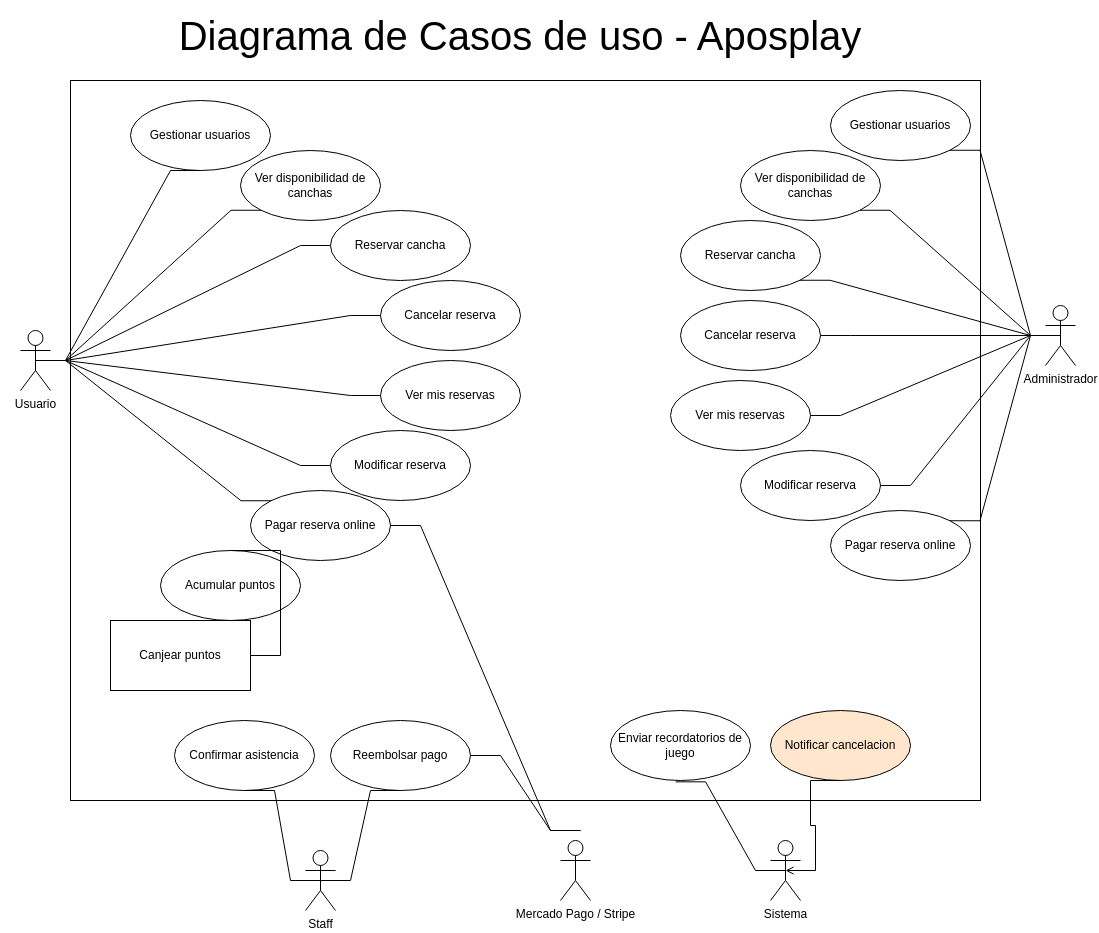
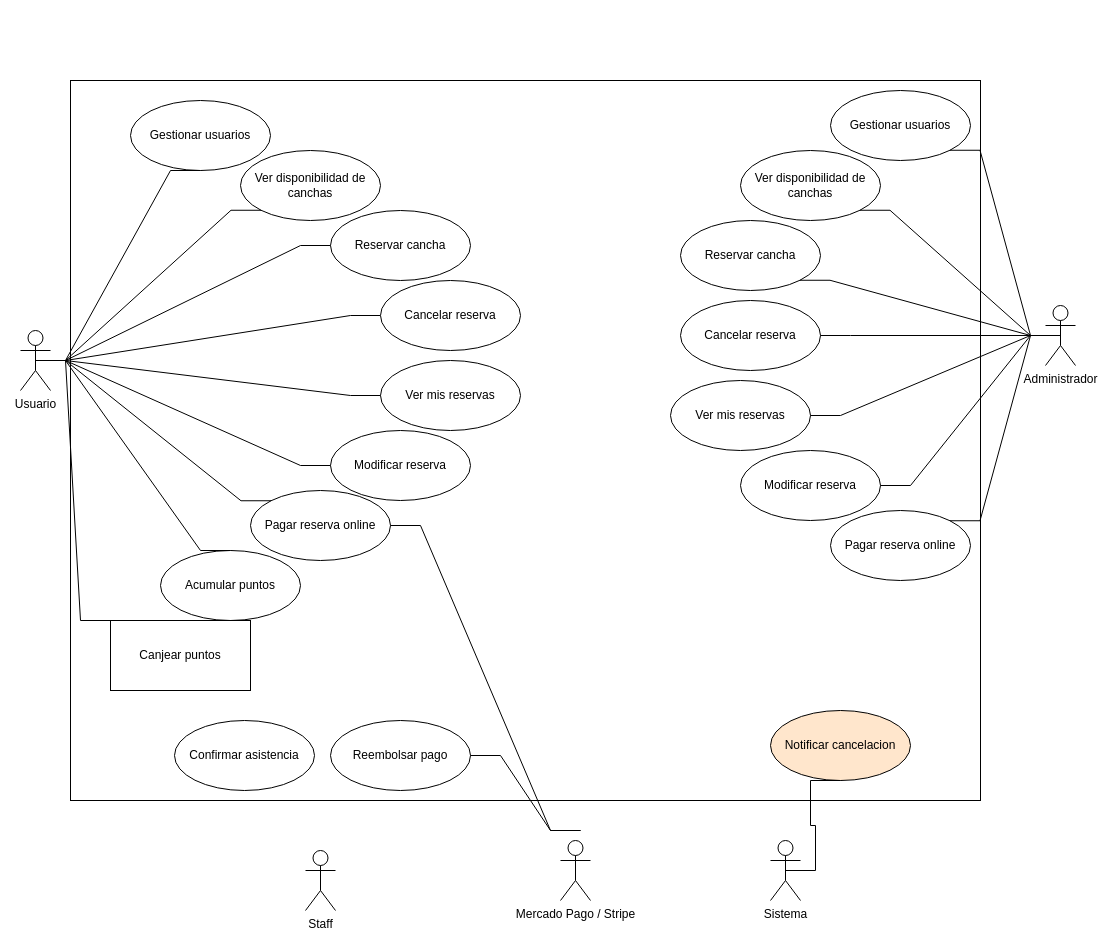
(521, 36) -> none
none -> (77, 553)
(281, 598) -> (140, 466)
(681, 746) -> none
(730, 825) -> none
(283, 839) -> none
(360, 839) -> none
(789, 871) -> (790, 871)
